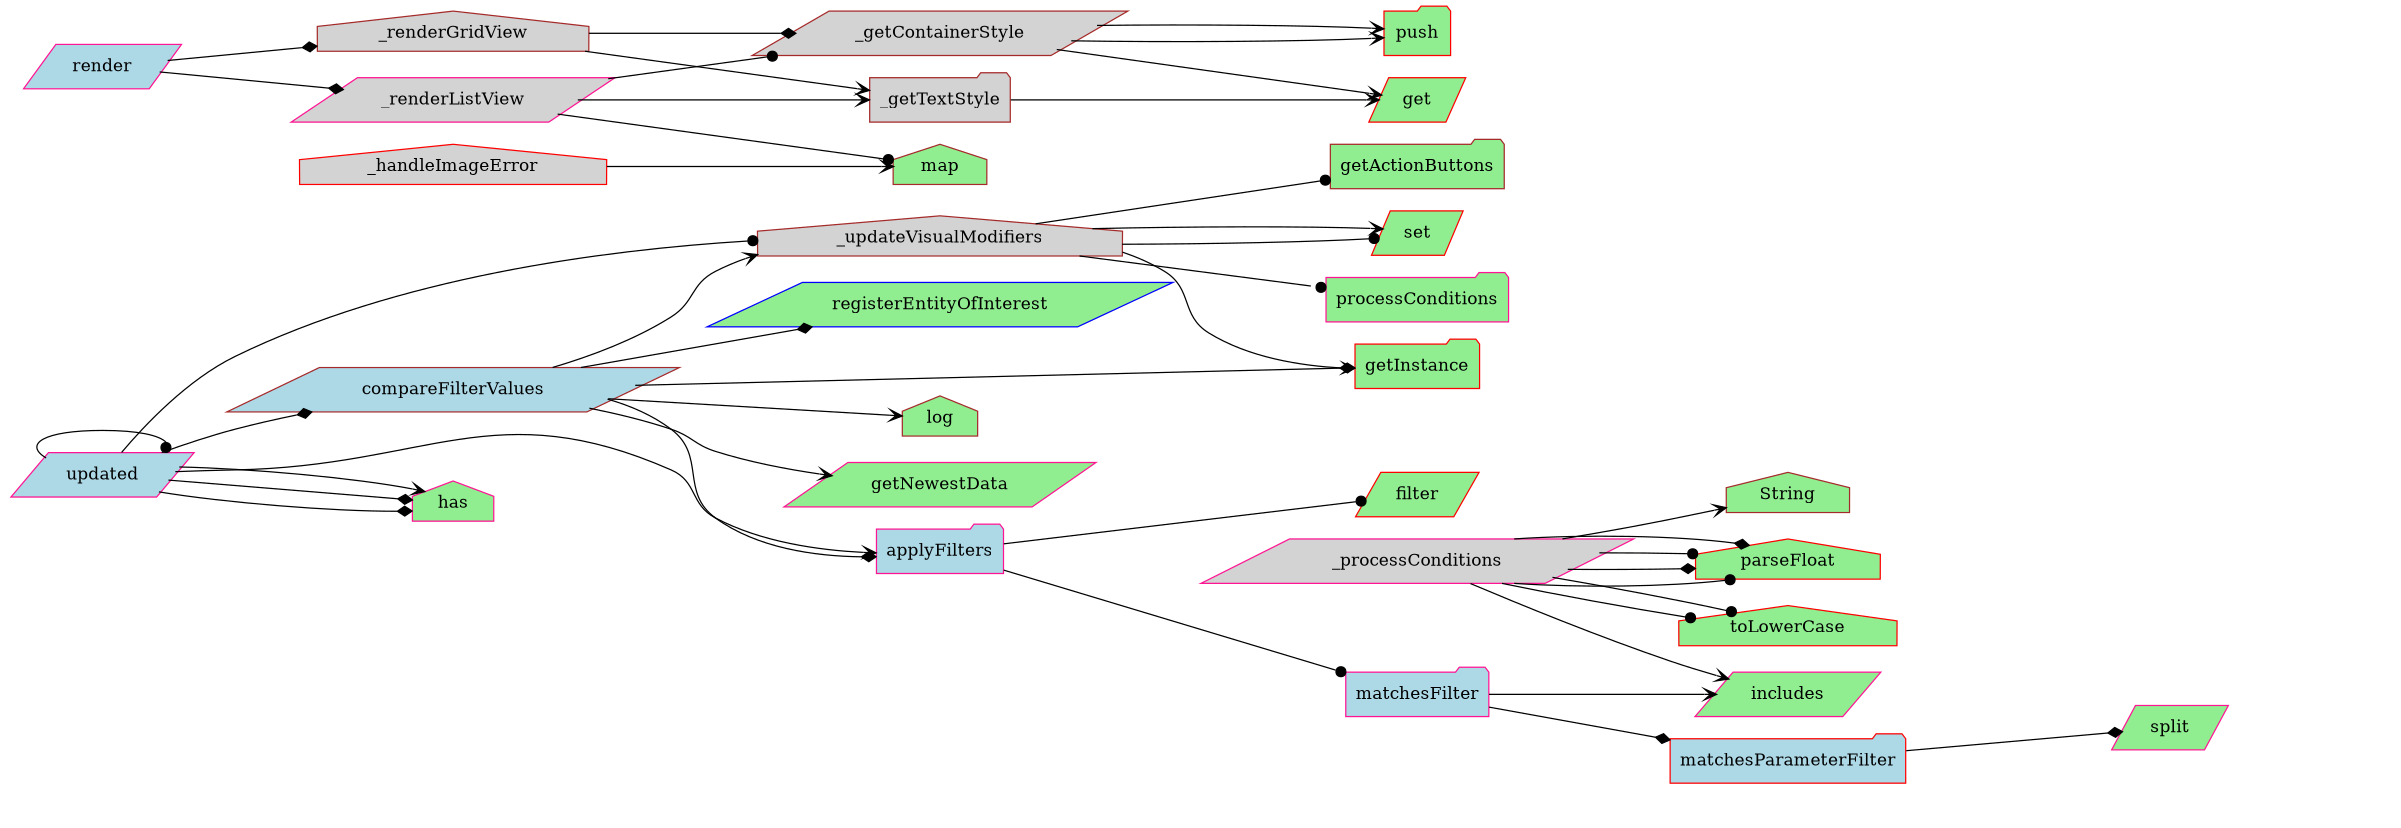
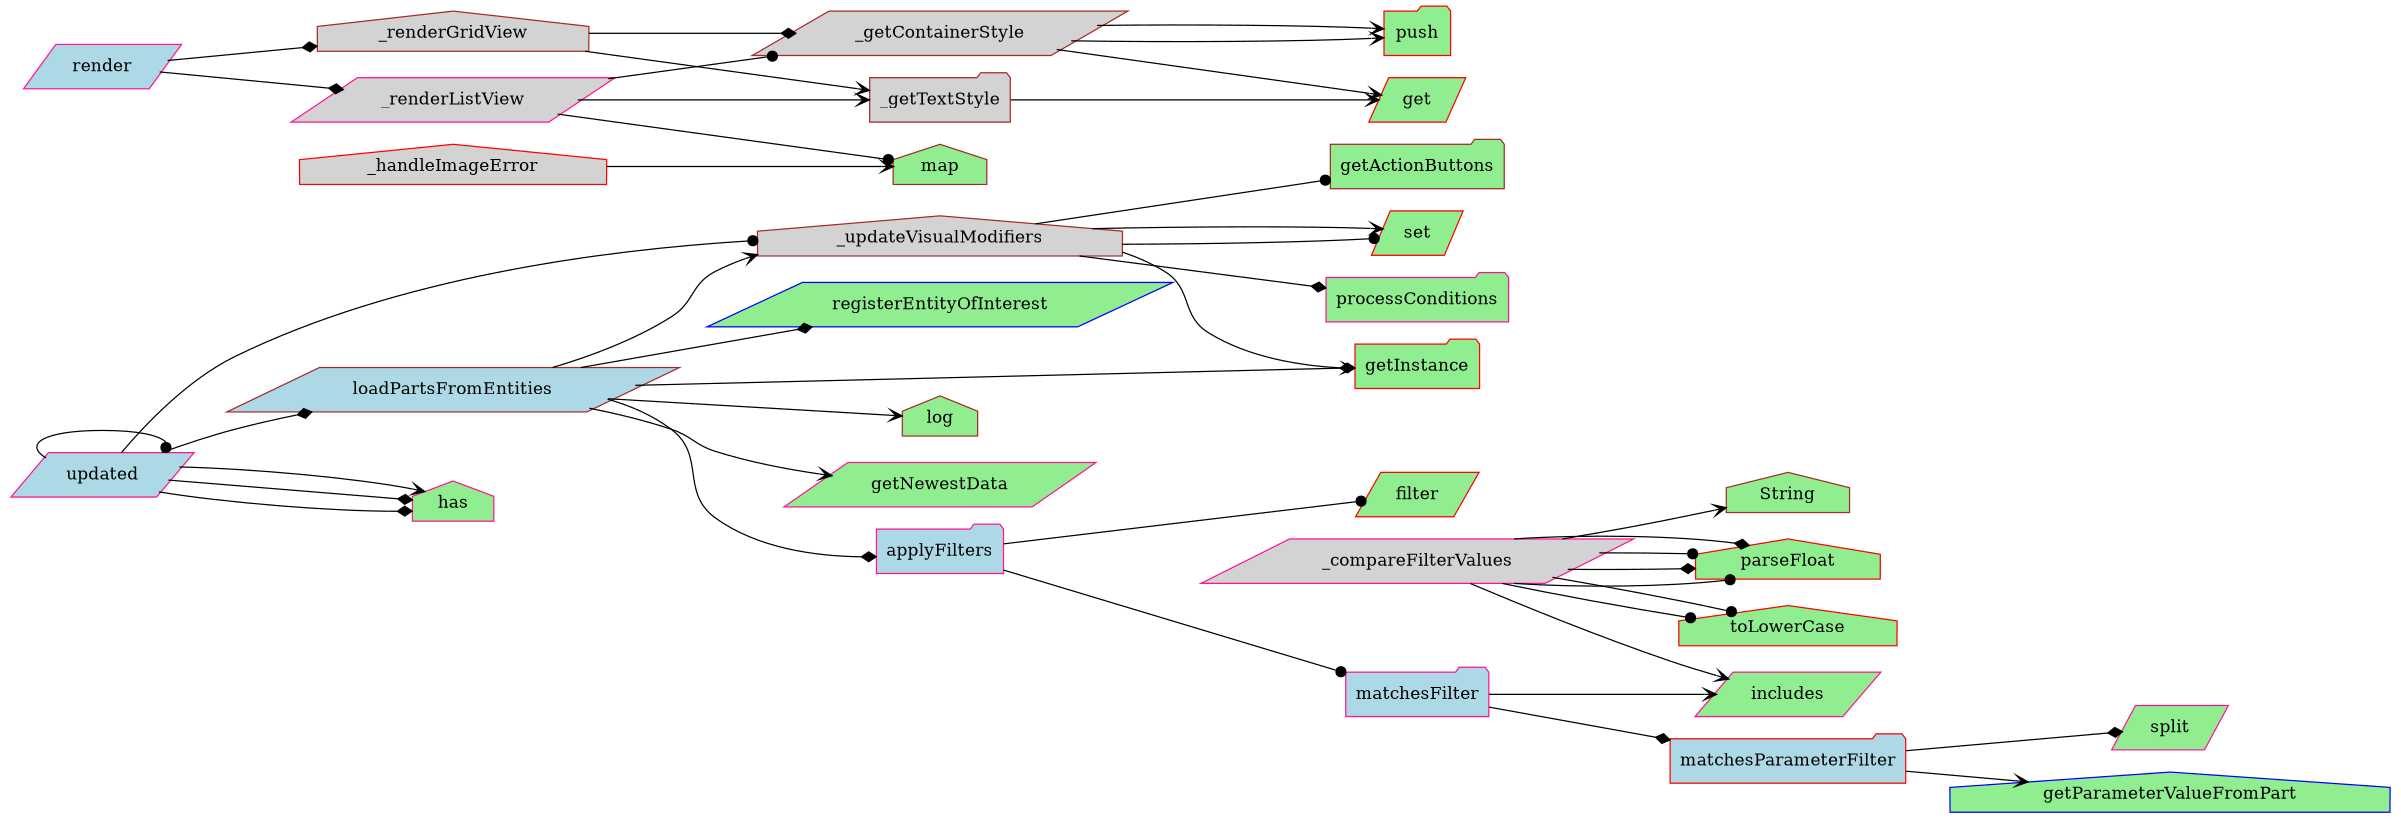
(1195, 271) -> (1195, 271)
(453, 390) -> (453, 390)
(534, 436) -> none
(1417, 561) -> (1417, 561)
none -> (2170, 794)
